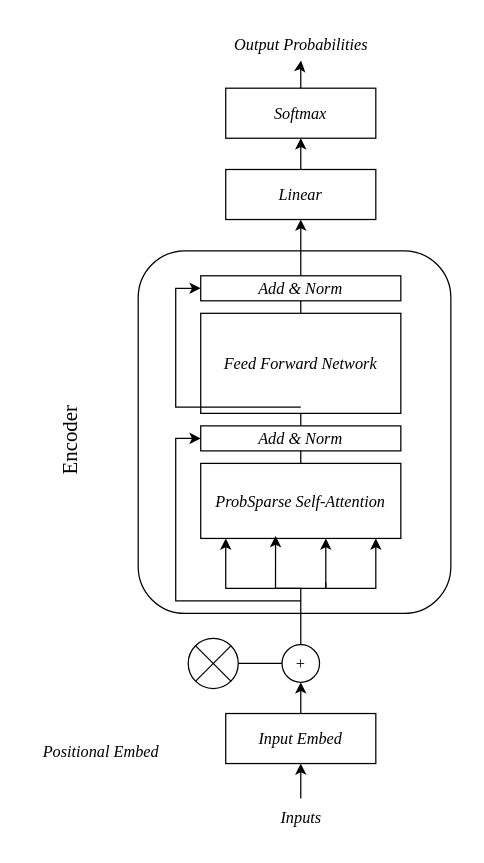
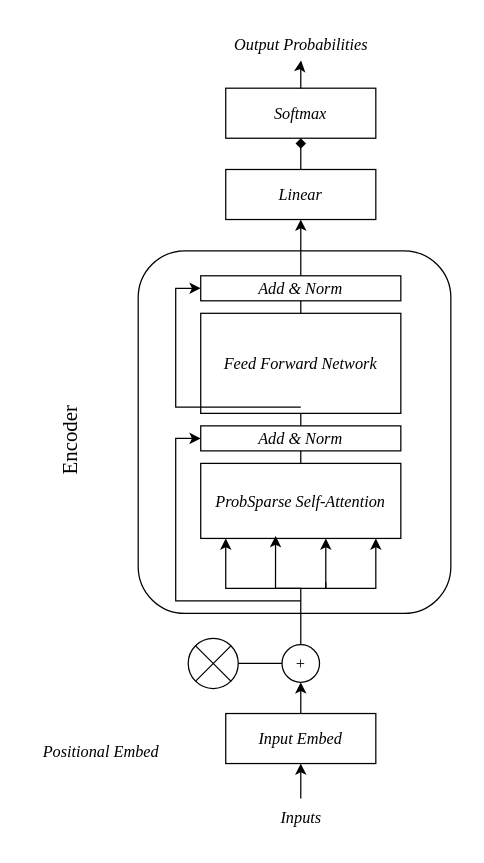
(301, 148) -> (301, 149)
